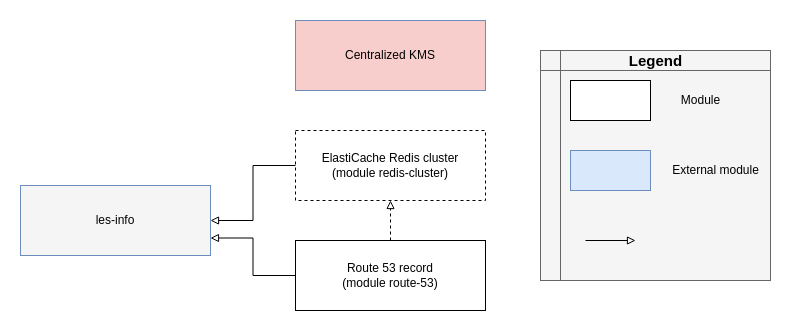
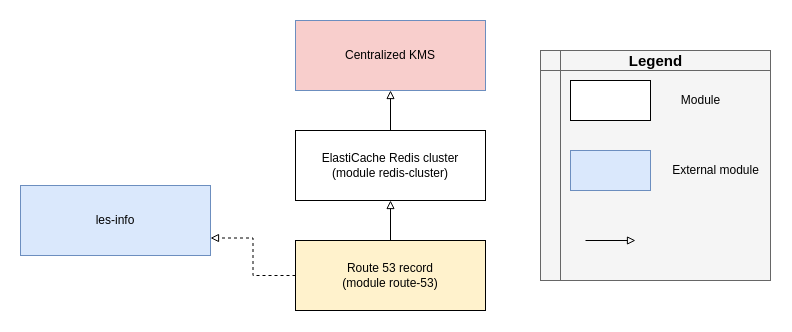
(391, 166) -> (391, 166)
(253, 189) -> (391, 115)
(116, 221) -> (116, 221)
(391, 224) -> (391, 224)
(253, 260) -> (253, 260)
(391, 276) -> (391, 276)
